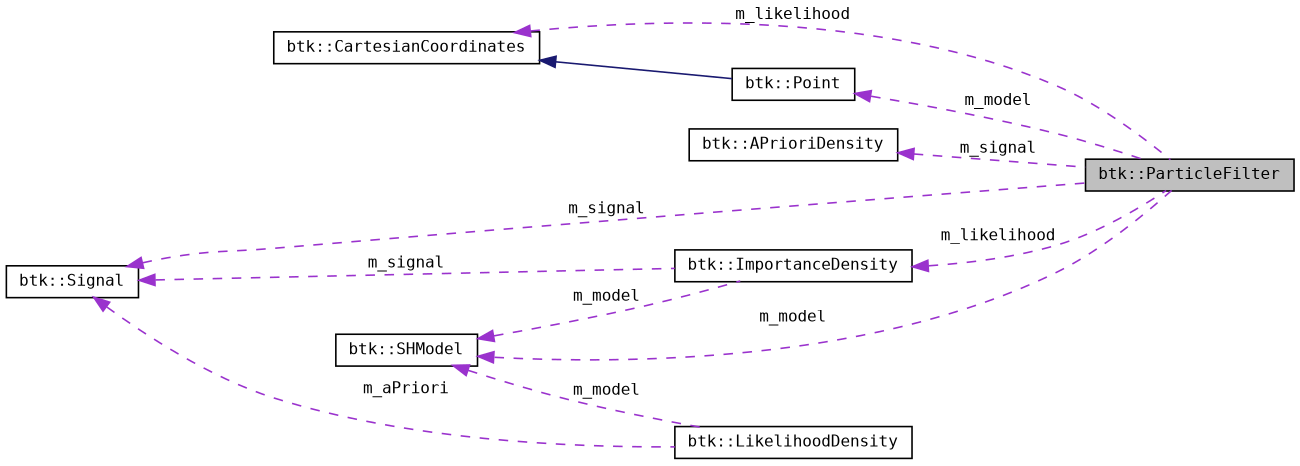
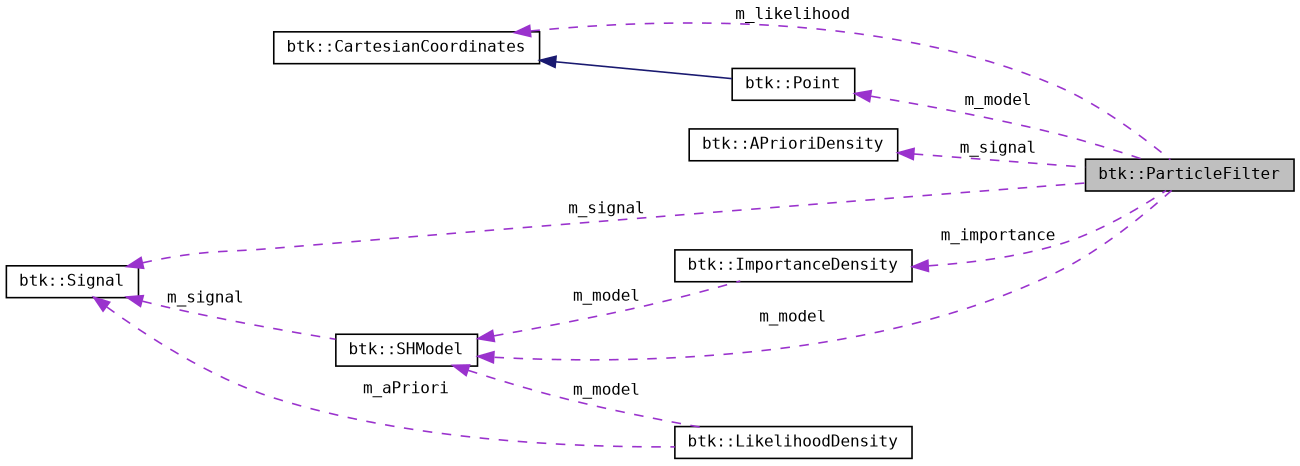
(999, 236) -> (999, 236)
(415, 274) -> (239, 322)
